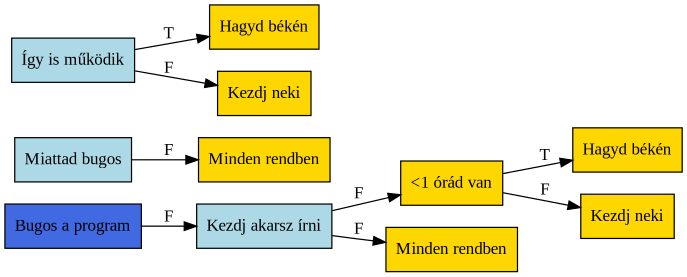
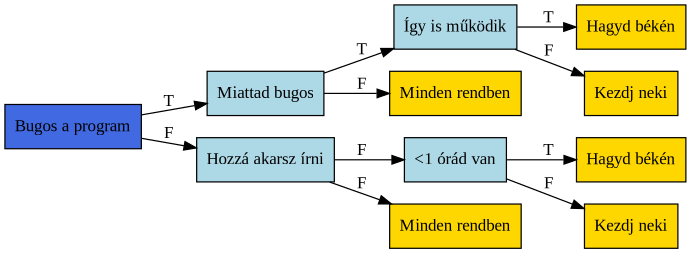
none -> (353, 63)
none -> (168, 110)
(452, 183) -> (455, 160)
(264, 226) -> (266, 160)
